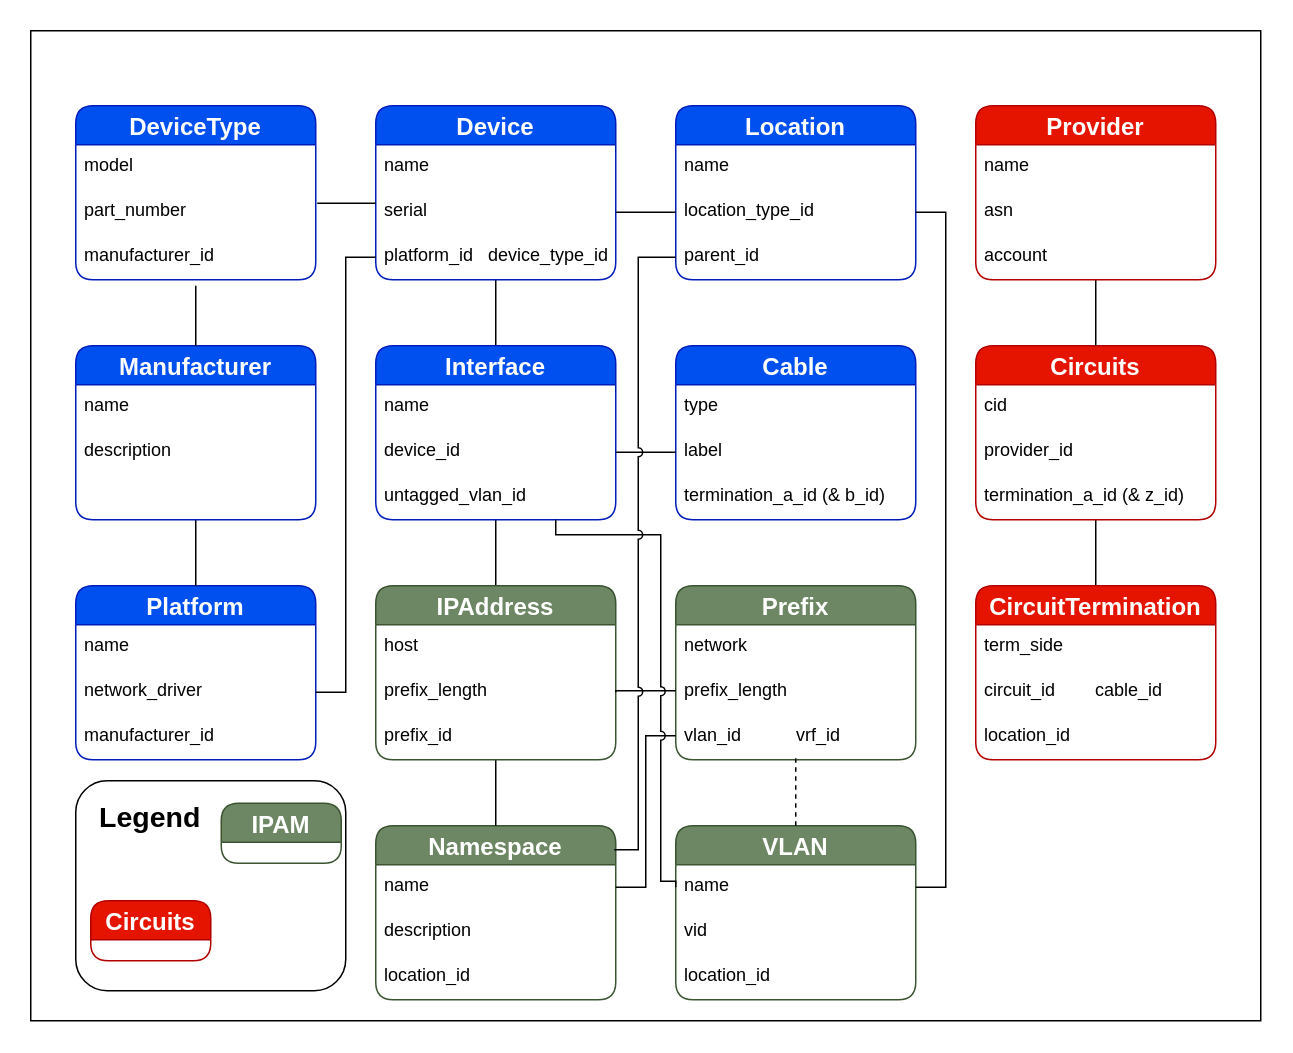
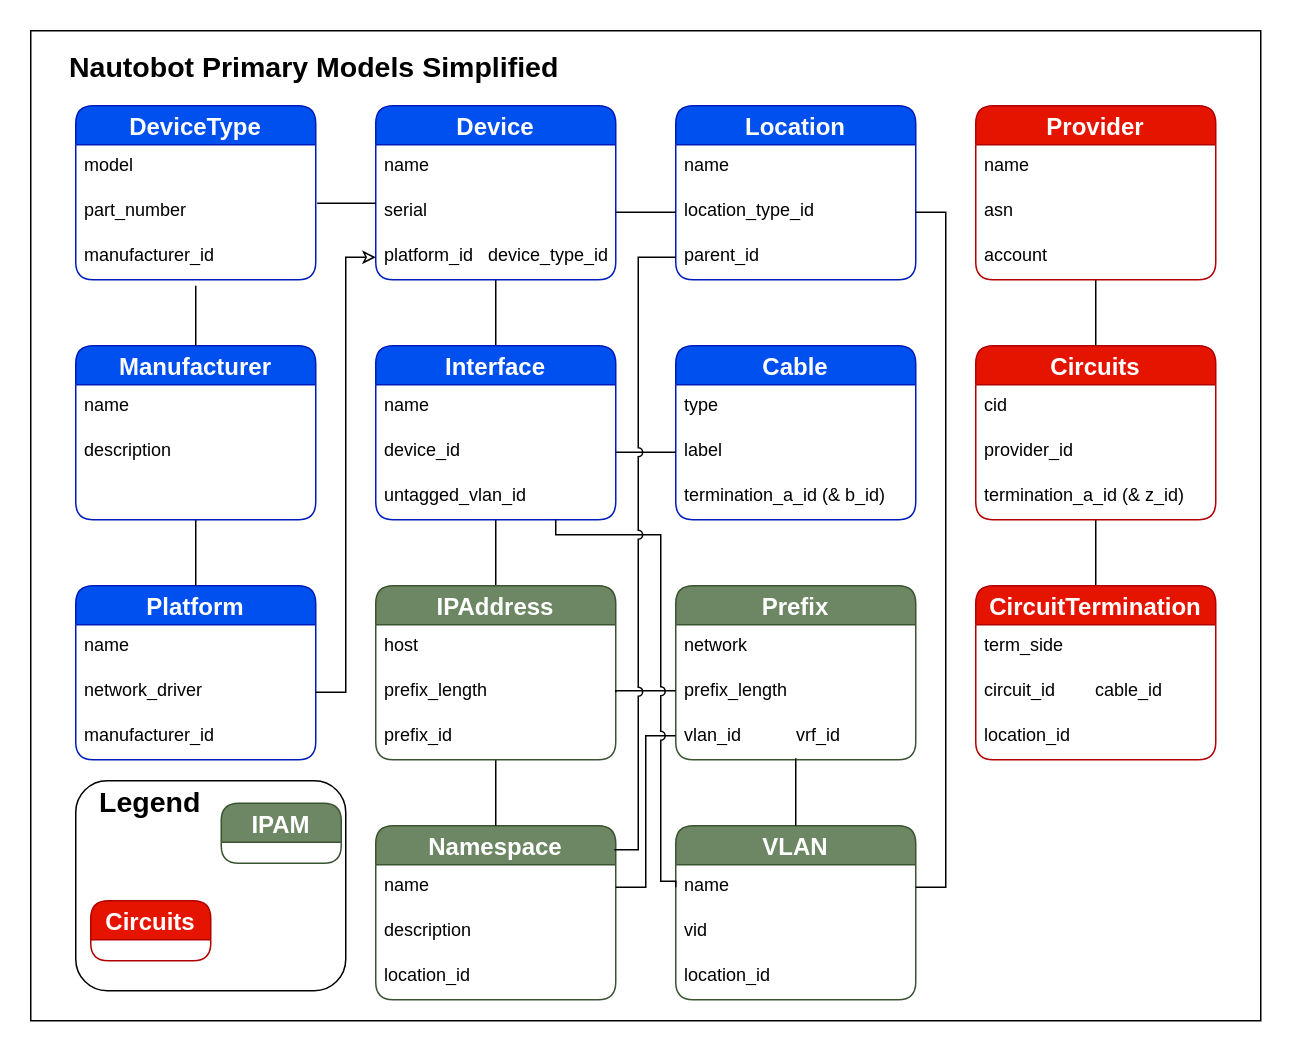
none -> (661, 68)
(367, 257) -> (364, 257)
(796, 792) -> (796, 792)
(151, 818) -> (151, 803)
